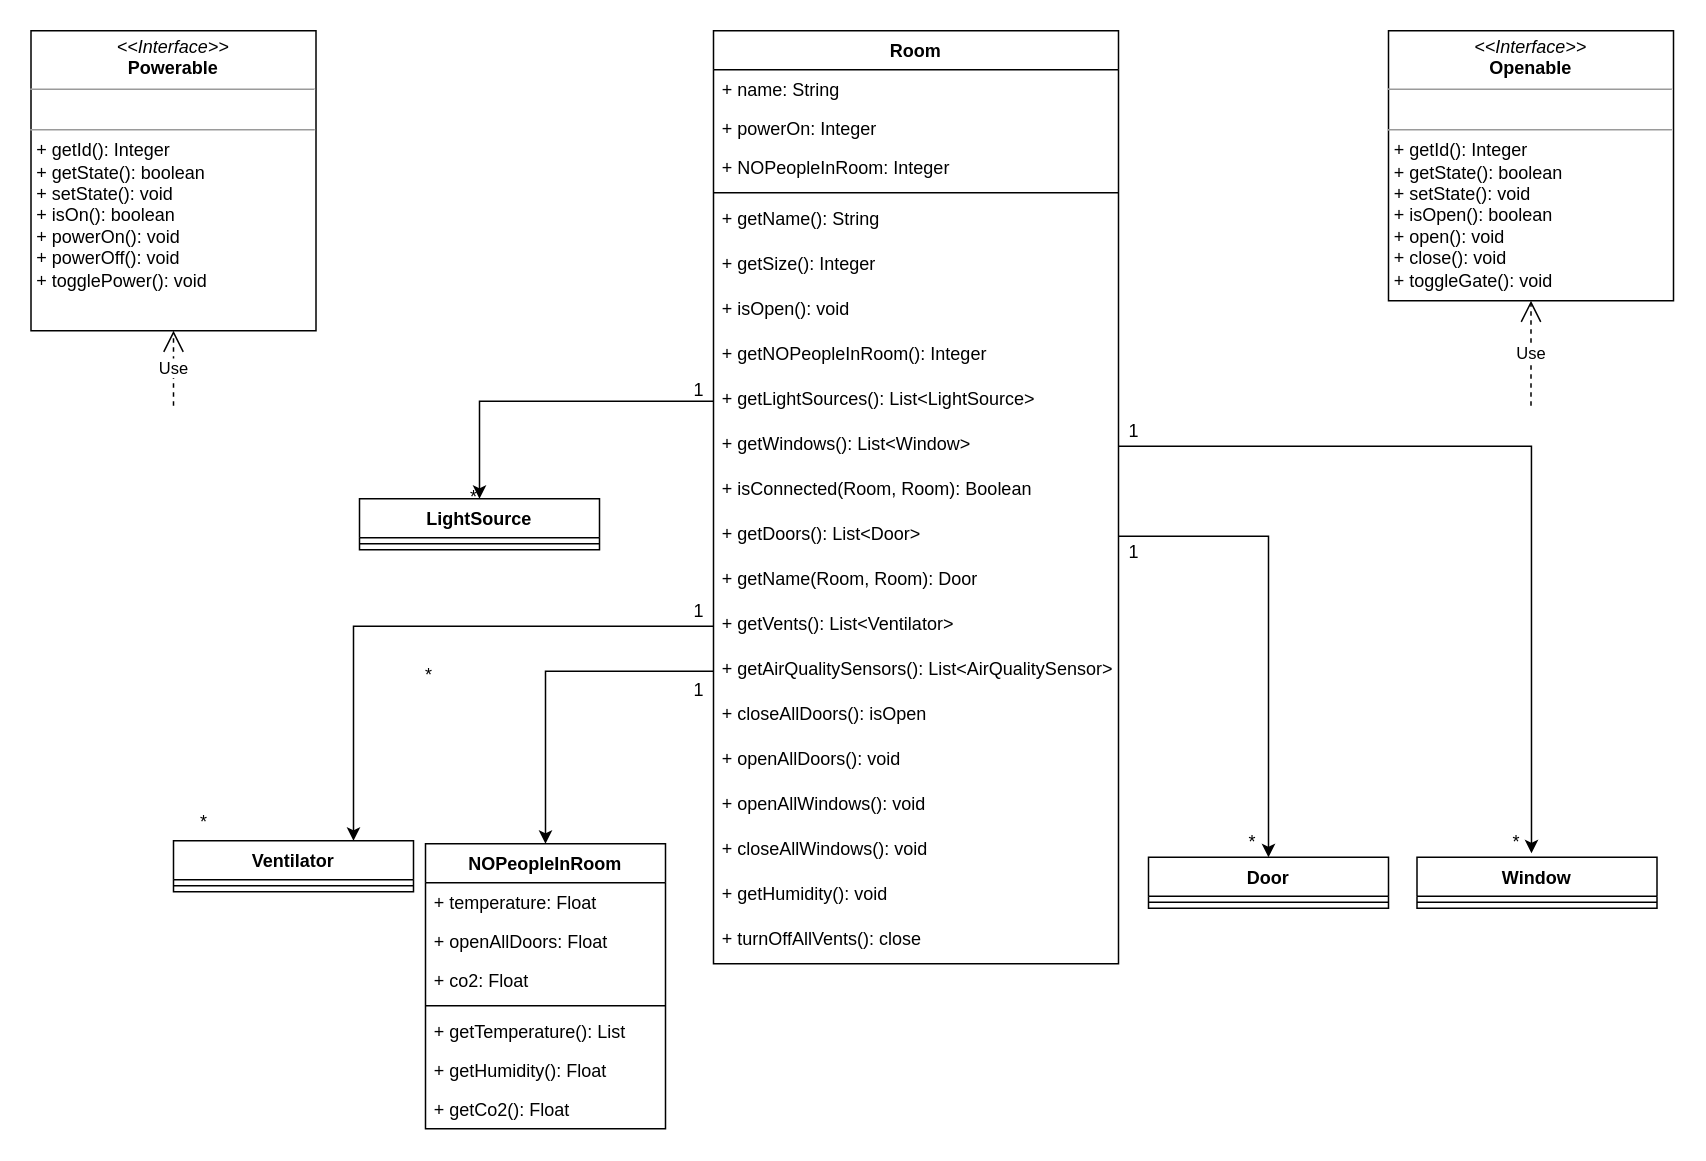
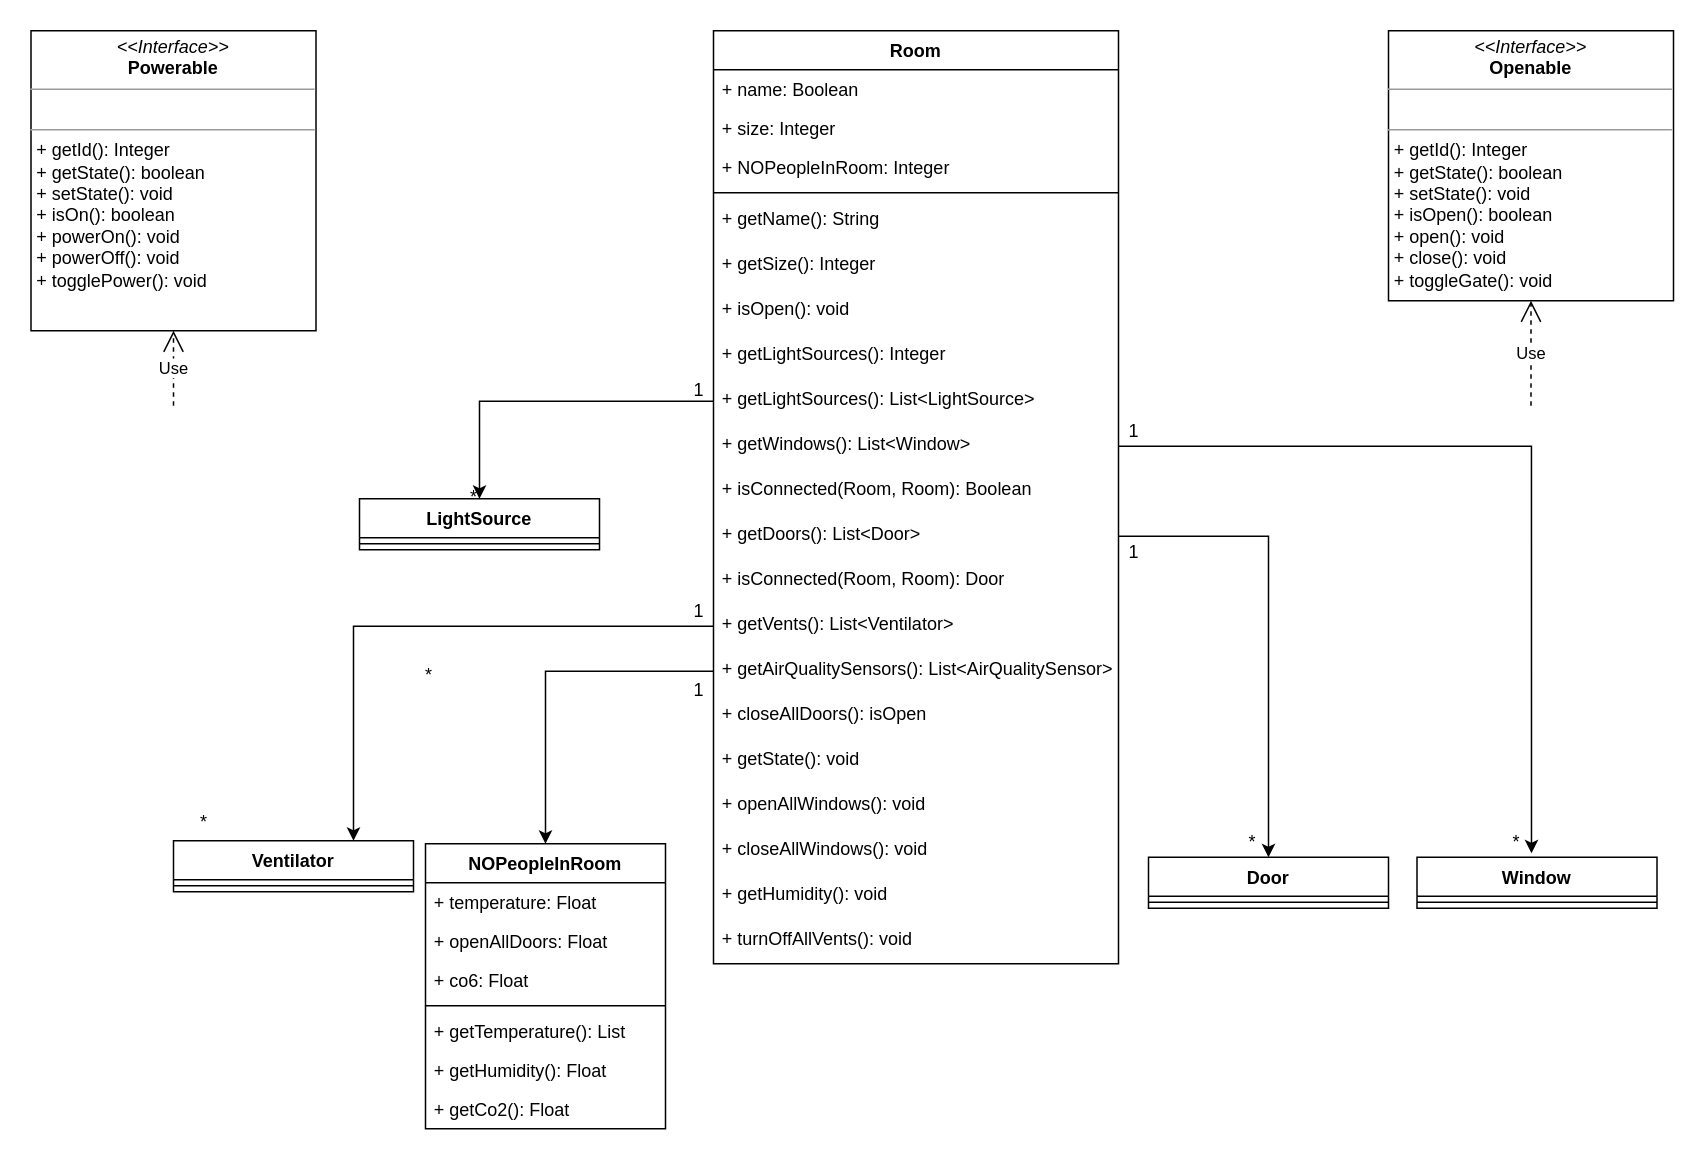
(783, 90) -> (788, 90)
(805, 129) -> (788, 129)
(863, 354) -> (853, 354)
(846, 579) -> (864, 579)
(818, 759) -> (803, 759)
(839, 939) -> (833, 939)
(485, 981) -> (485, 981)
